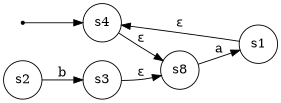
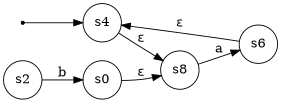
(258, 44) -> (258, 44)
(102, 80) -> (102, 80)
